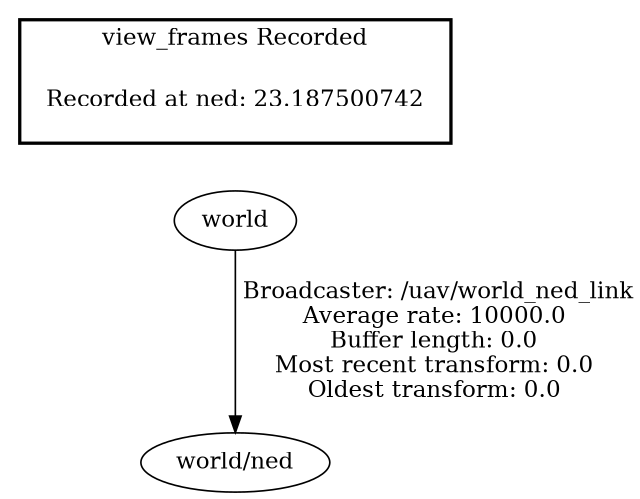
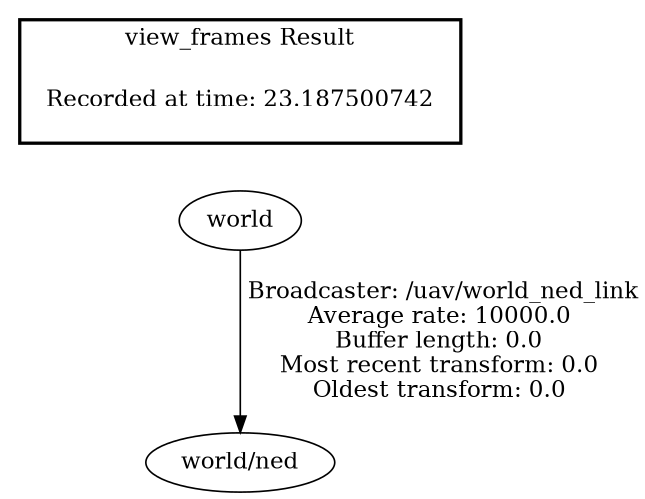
(235, 39) -> (240, 39)
(235, 100) -> (240, 100)
